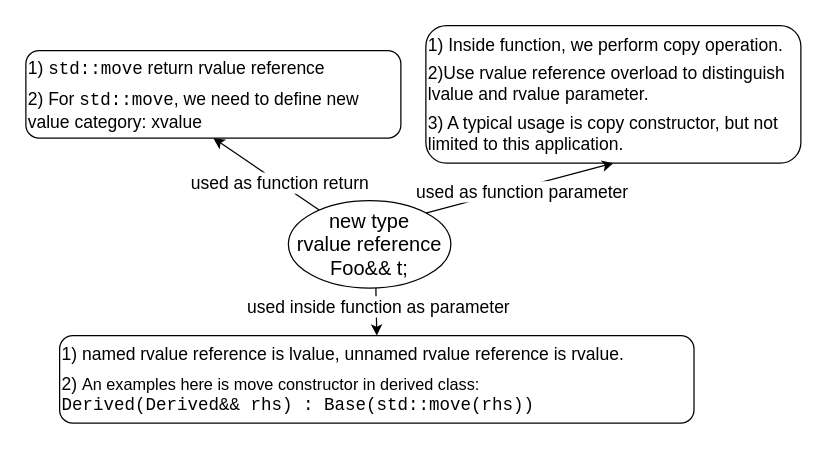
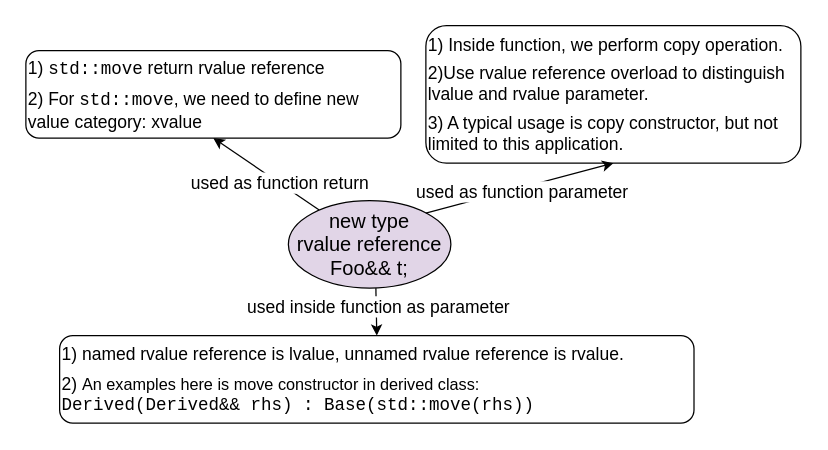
(369, 244) -> (369, 244)
